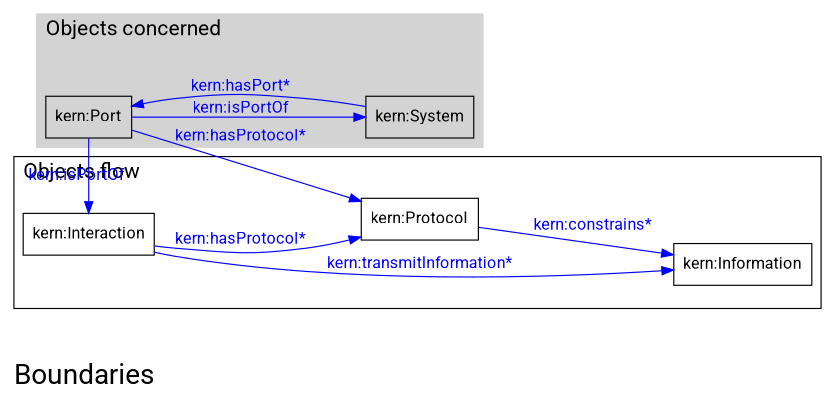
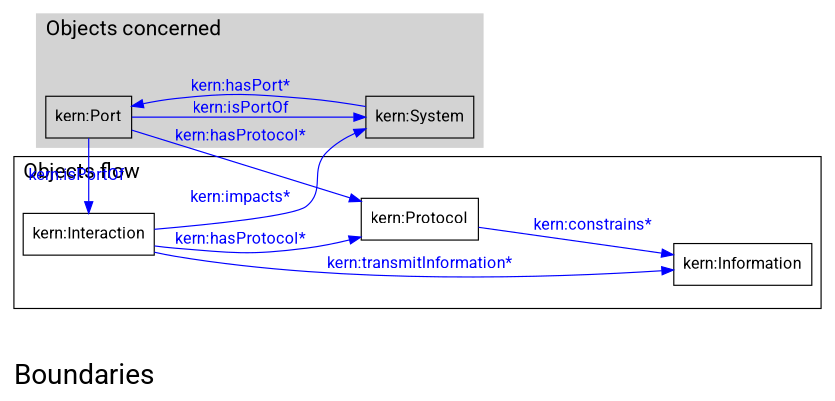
none -> (278, 215)
